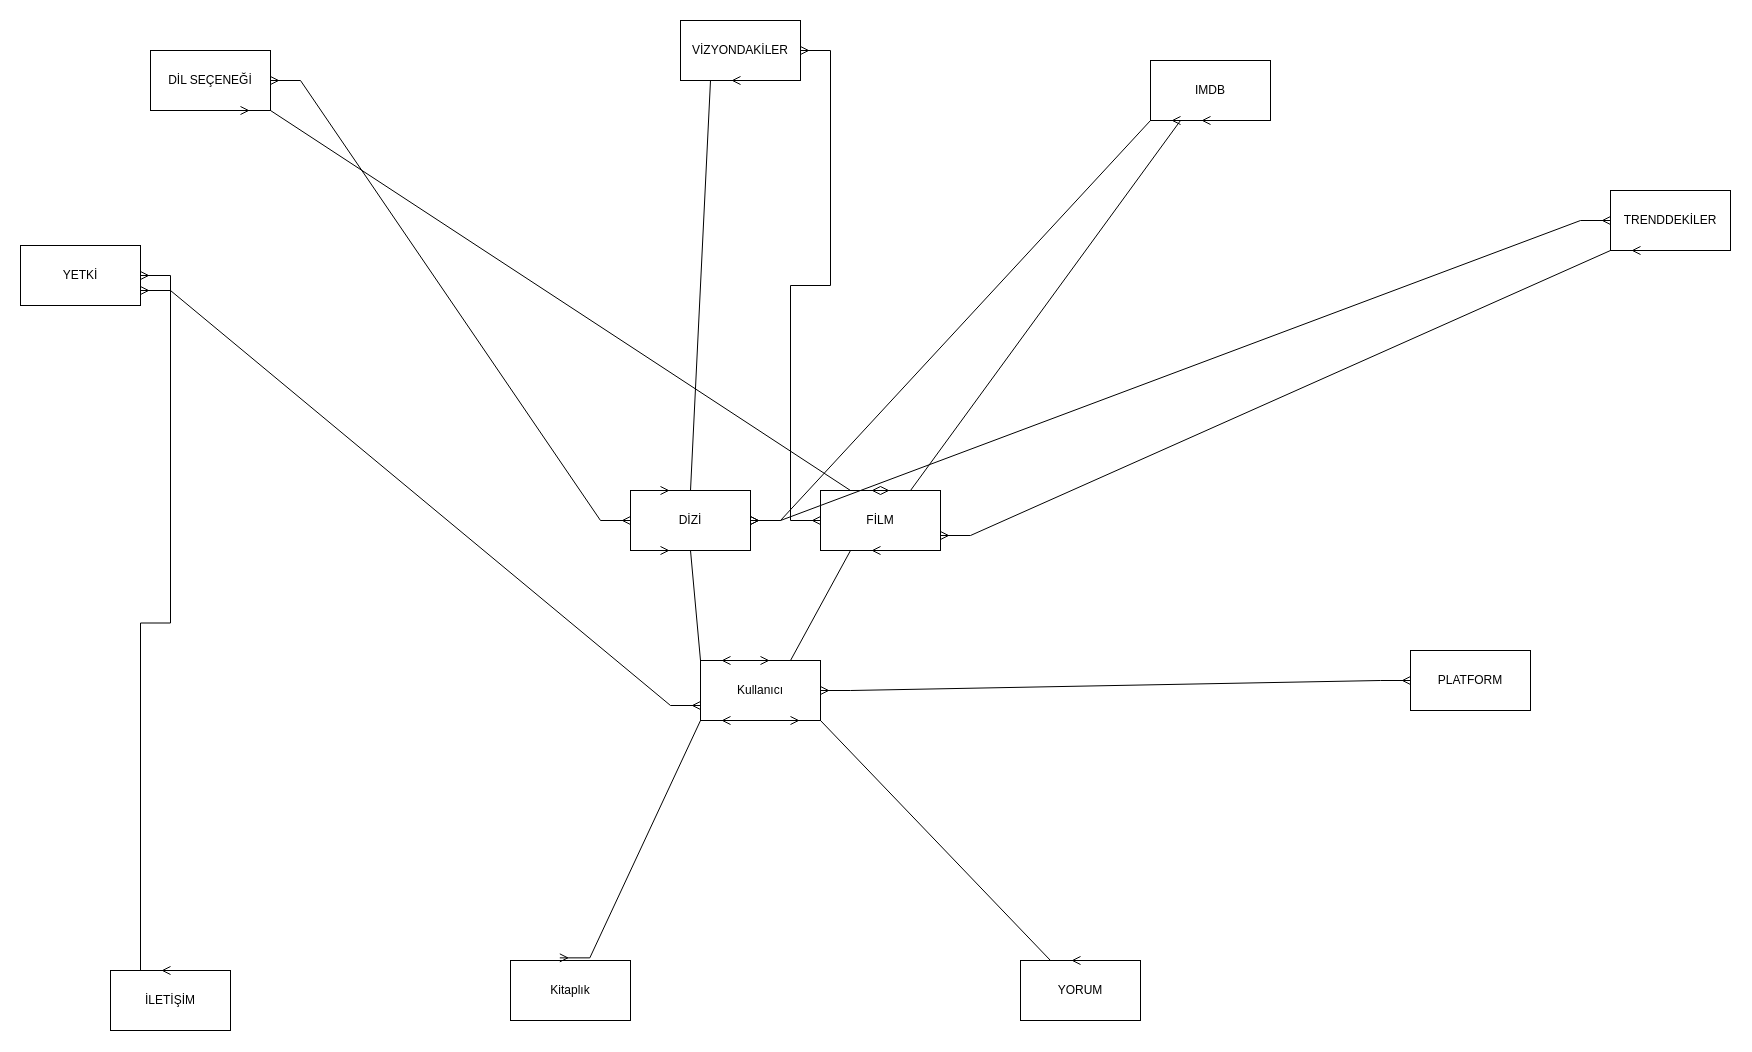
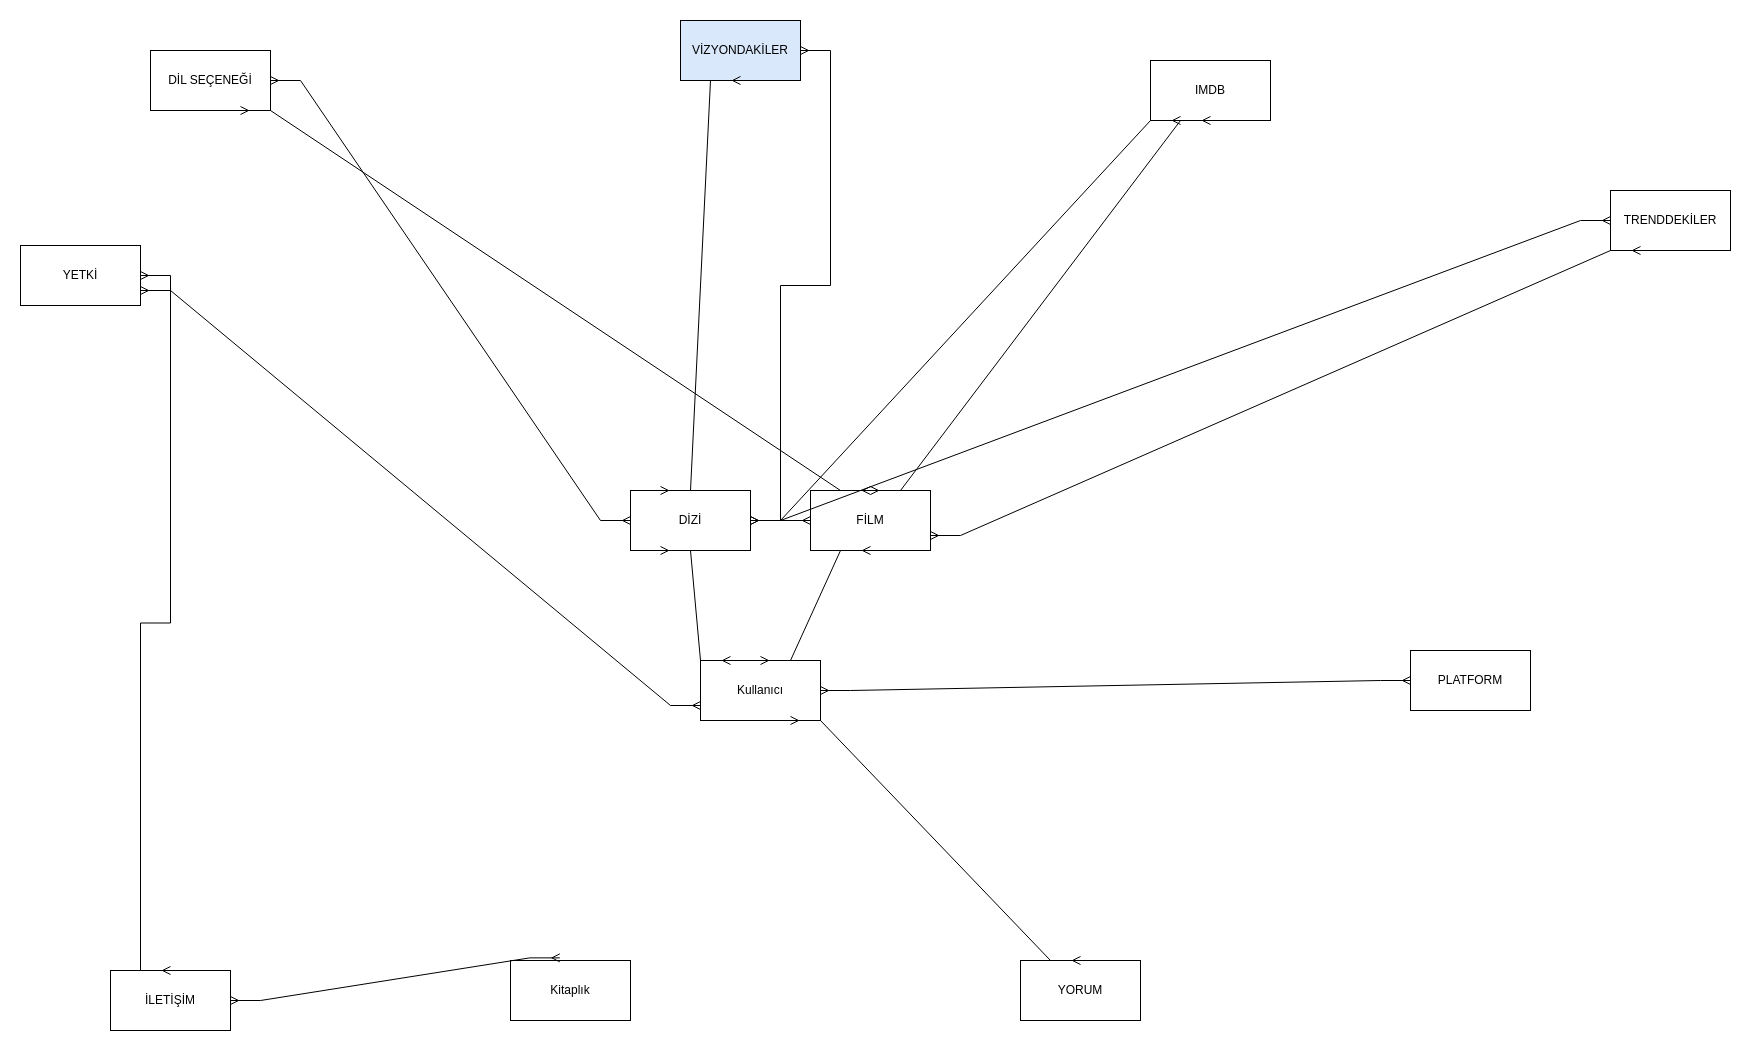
(741, 51) -> (741, 51)
(881, 521) -> (871, 521)
(639, 852) -> (395, 979)
